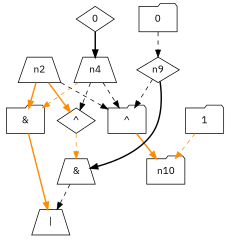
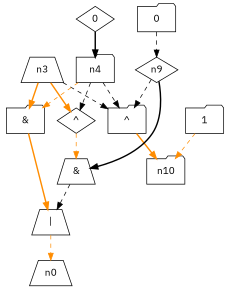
(40, 70) -> (42, 70)
(95, 70) -> (95, 70)
none -> (51, 273)
